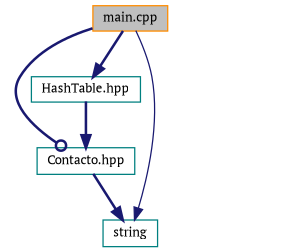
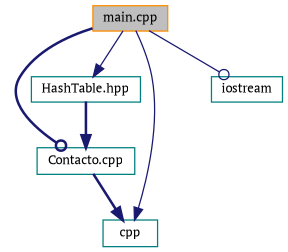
(112, 49) -> (112, 49)
none -> (247, 89)
(86, 161) -> (86, 161)
(130, 233) -> (130, 233)
